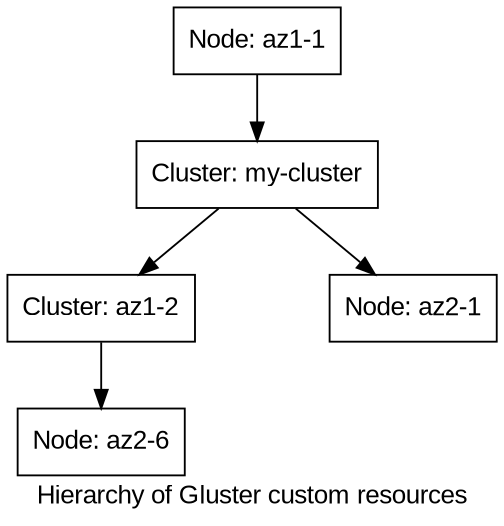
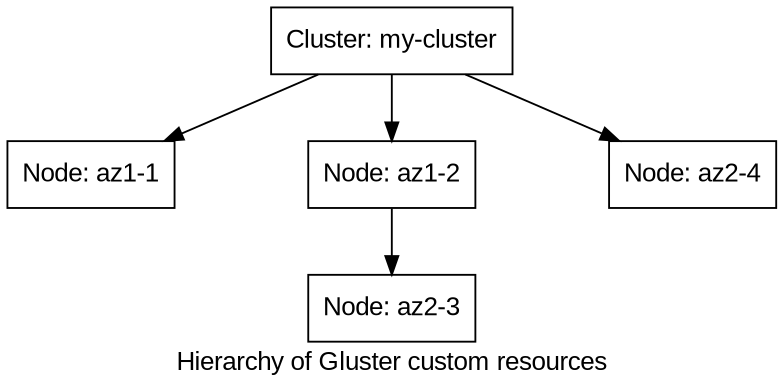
(257, 99) -> (250, 104)
(101, 308) -> (392, 175)
(413, 308) -> (693, 175)
(101, 442) -> (392, 308)
